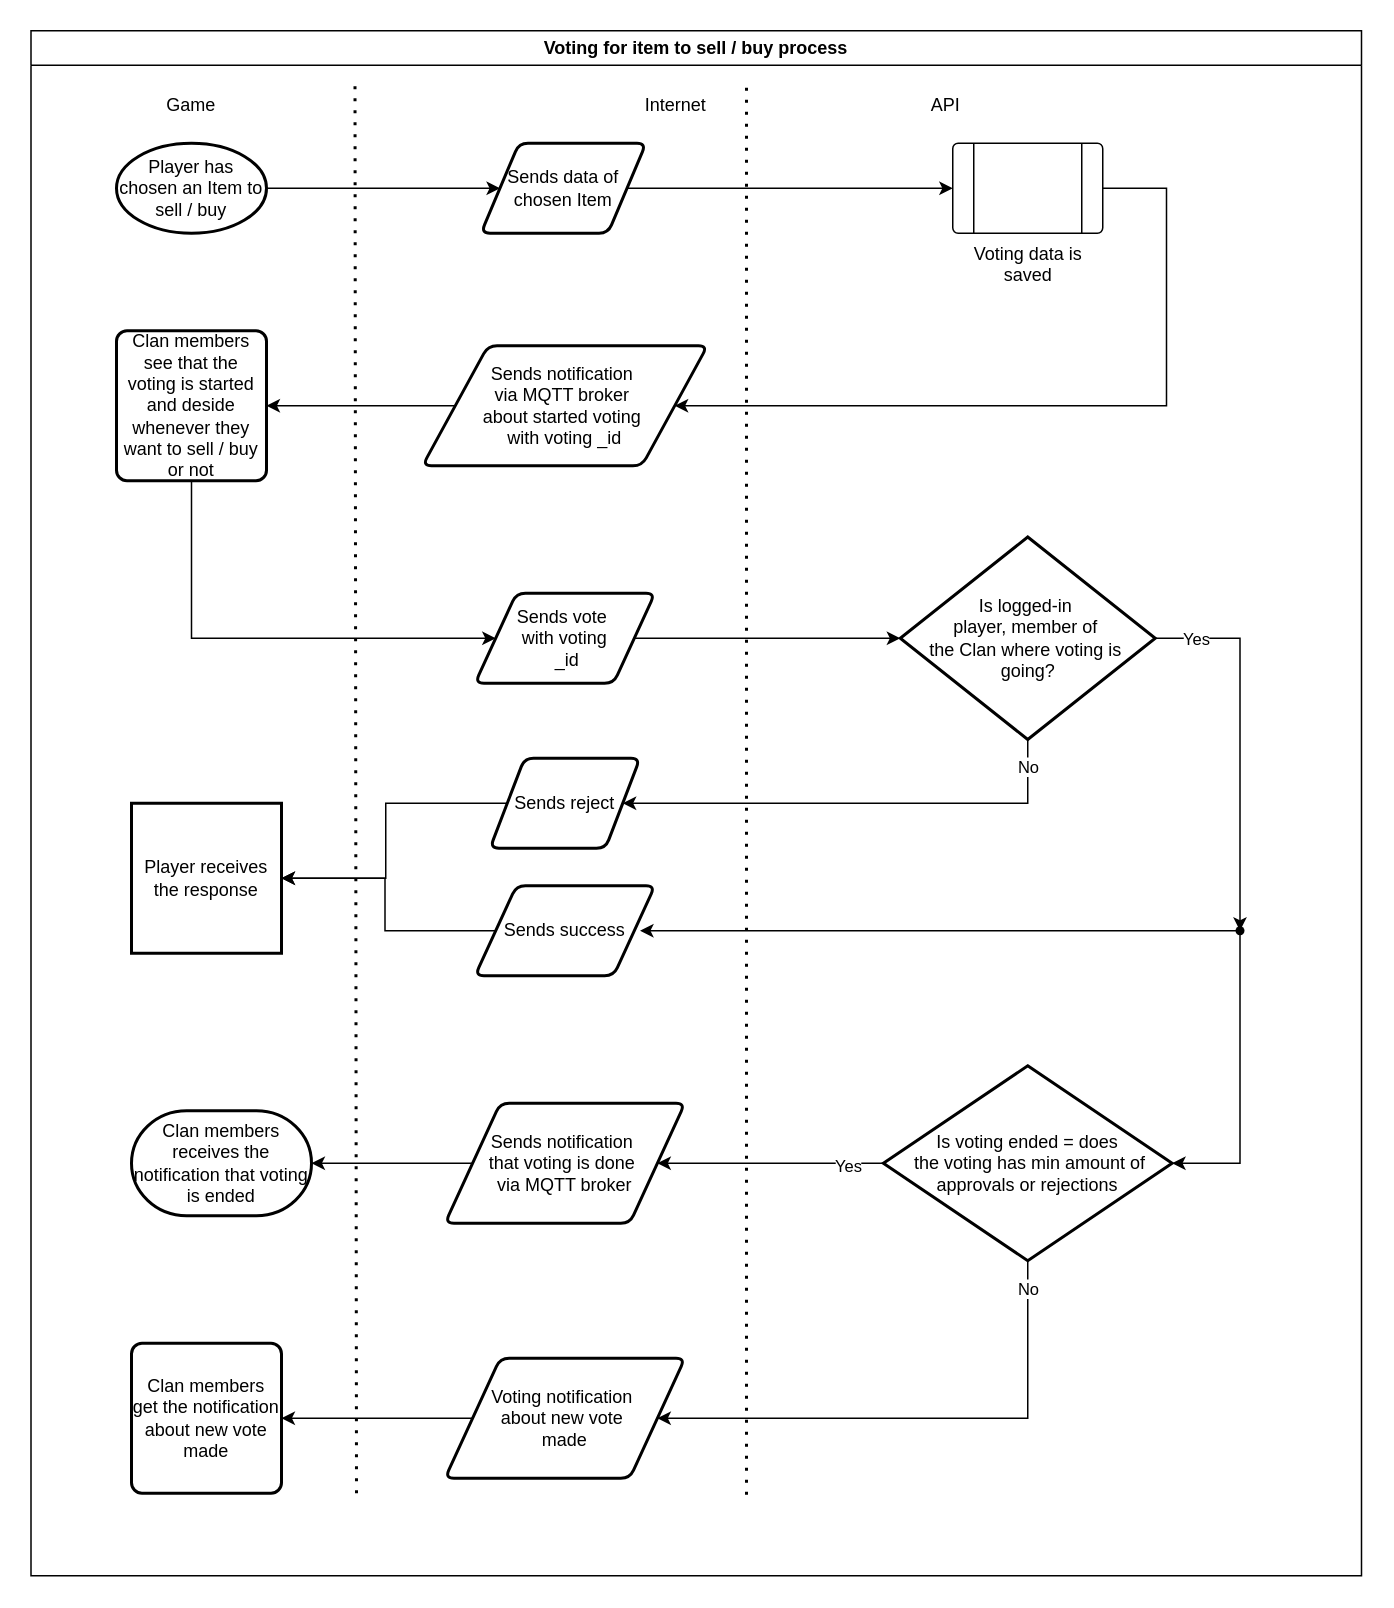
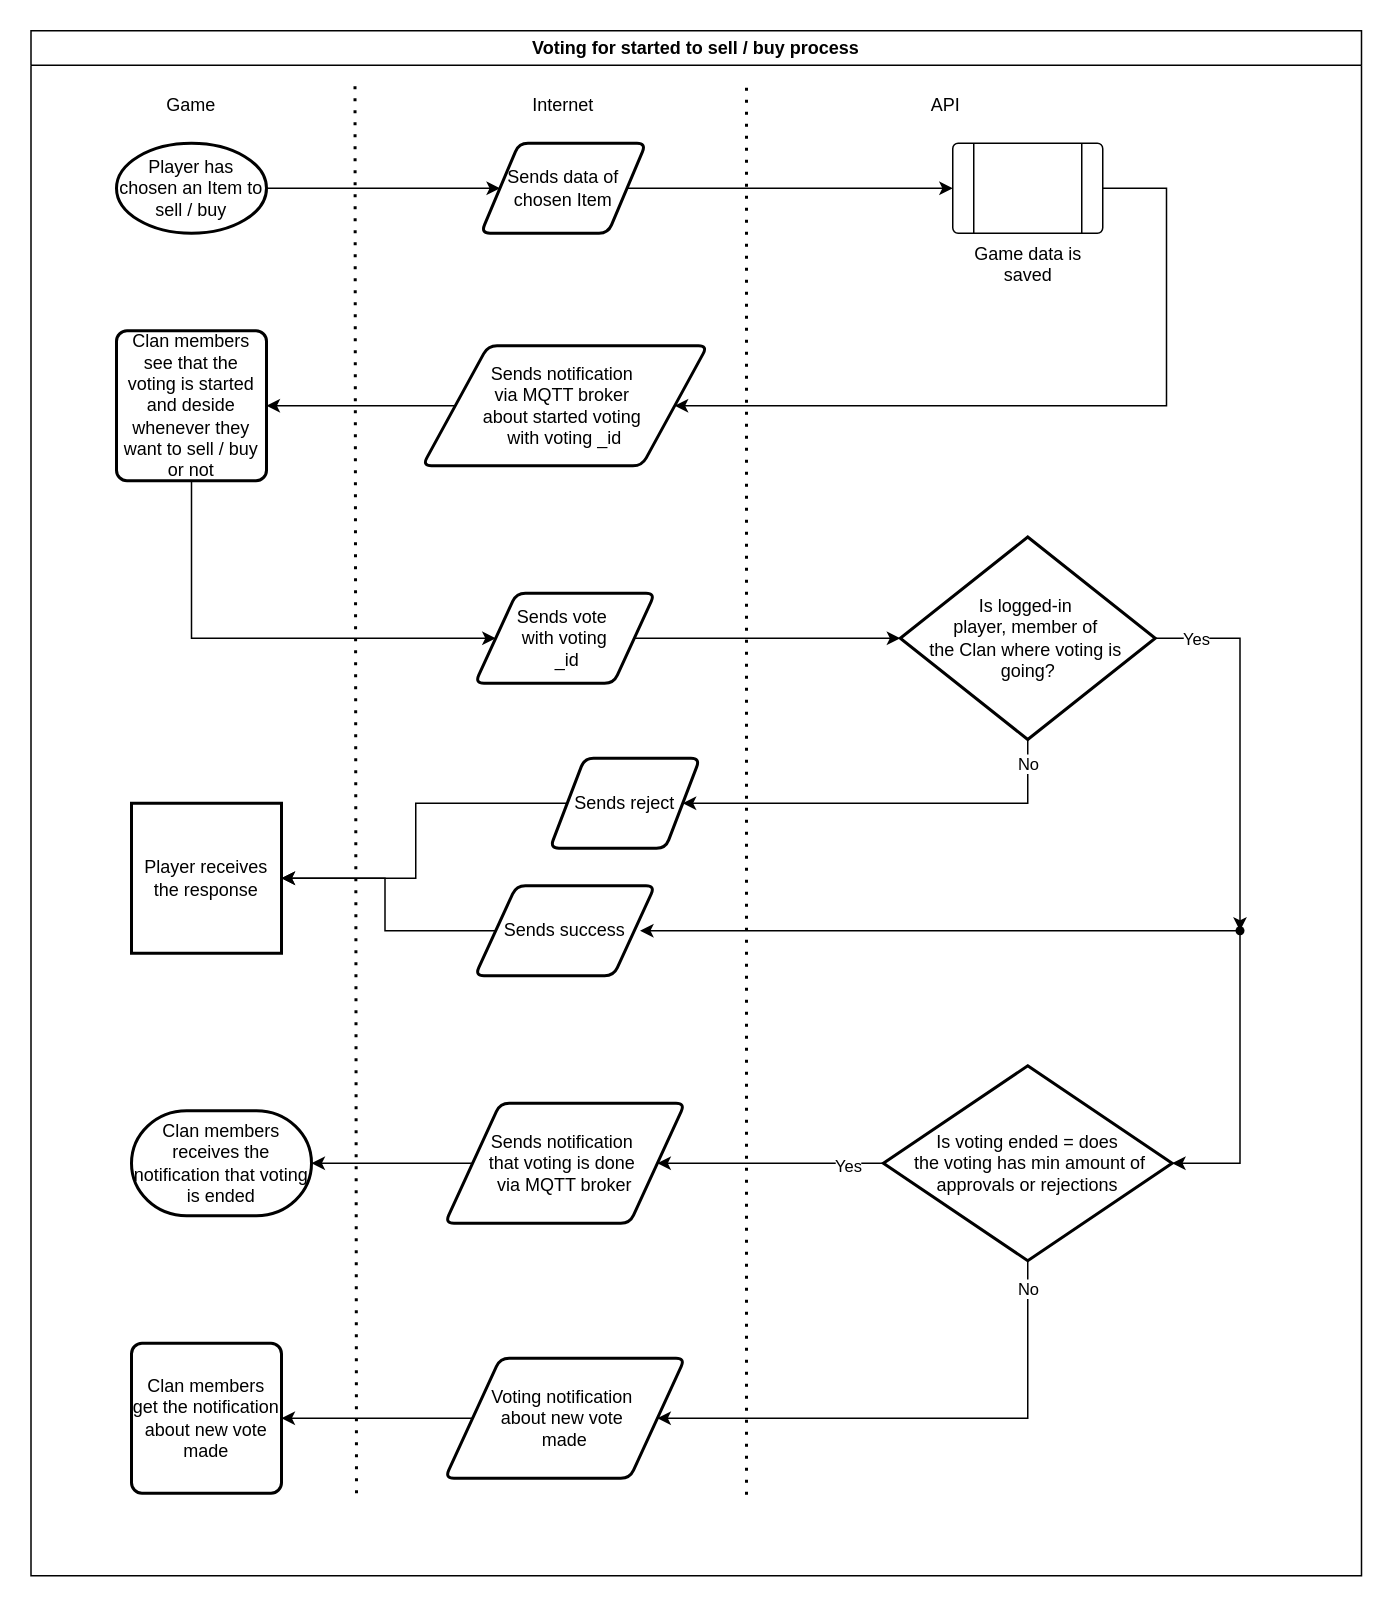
(696, 49) -> (696, 49)
(676, 106) -> (563, 106)
(1028, 265) -> (1028, 265)
(565, 803) -> (625, 803)
